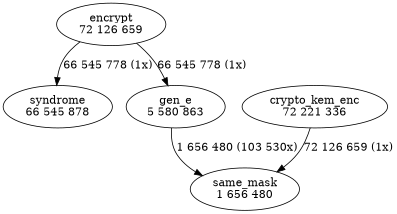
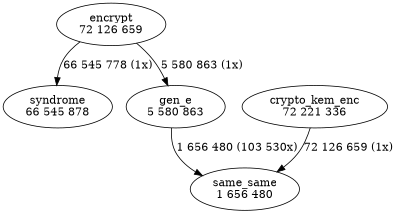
(202, 66) -> (202, 66)
(245, 189) -> (245, 189)
